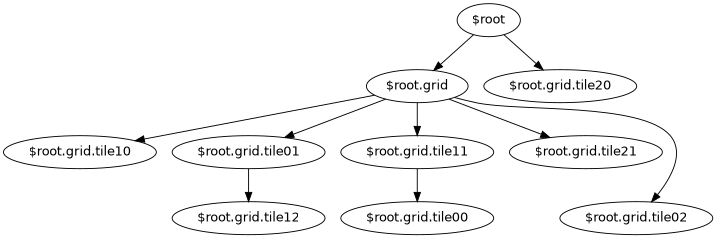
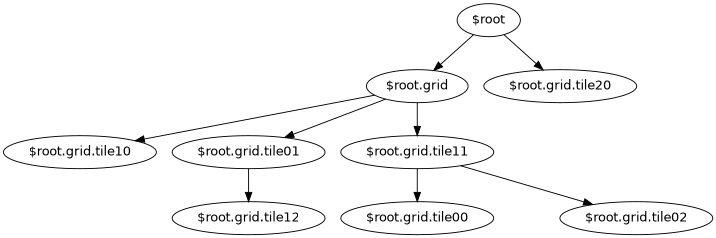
(597, 112) -> (522, 184)
(586, 152) -> none
